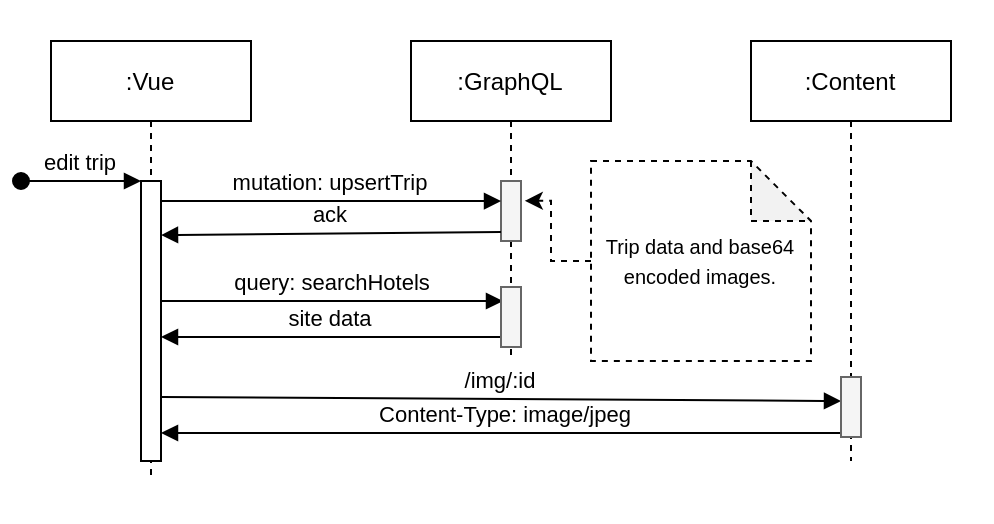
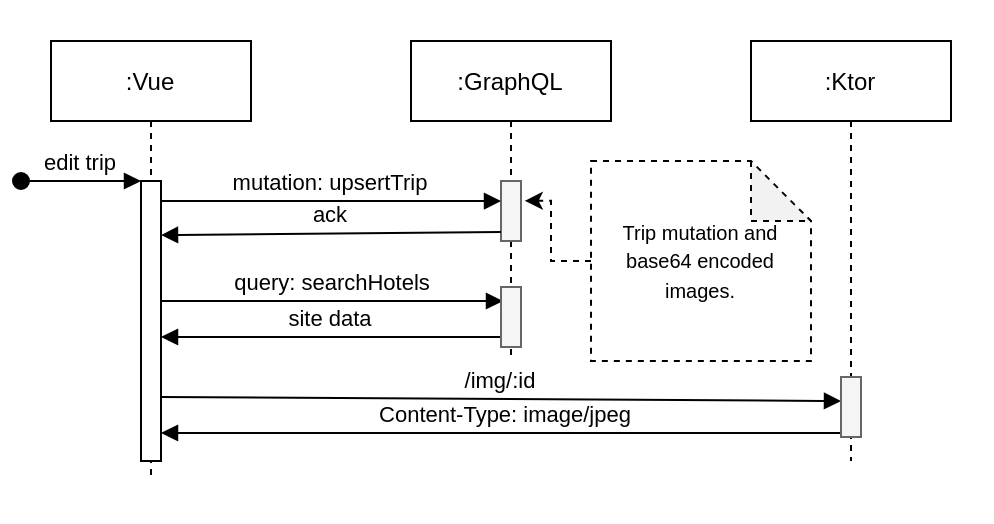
(850, 82) -> (850, 82)
(701, 261) -> (701, 261)
